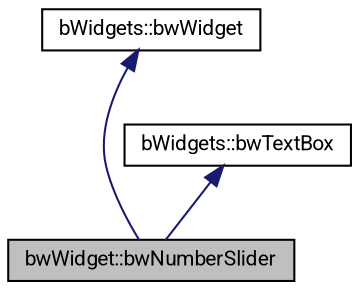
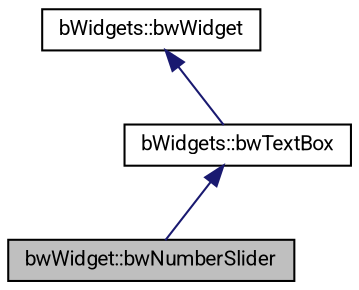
(105, 156) -> (201, 96)
